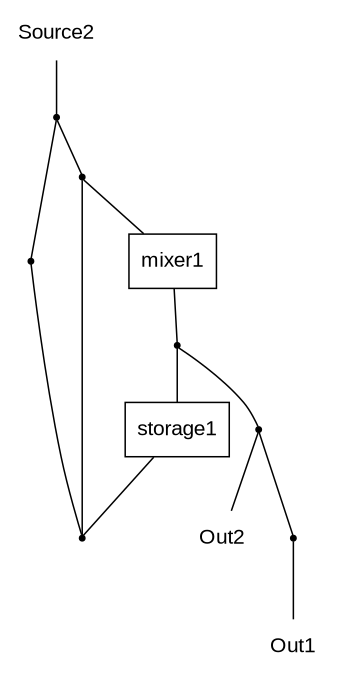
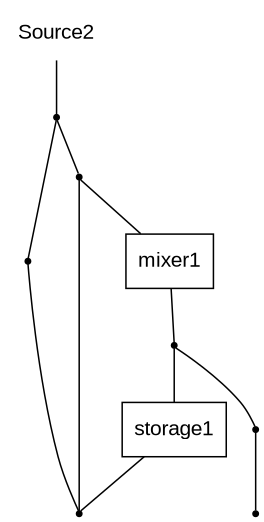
(222, 538) -> none
(293, 647) -> none
